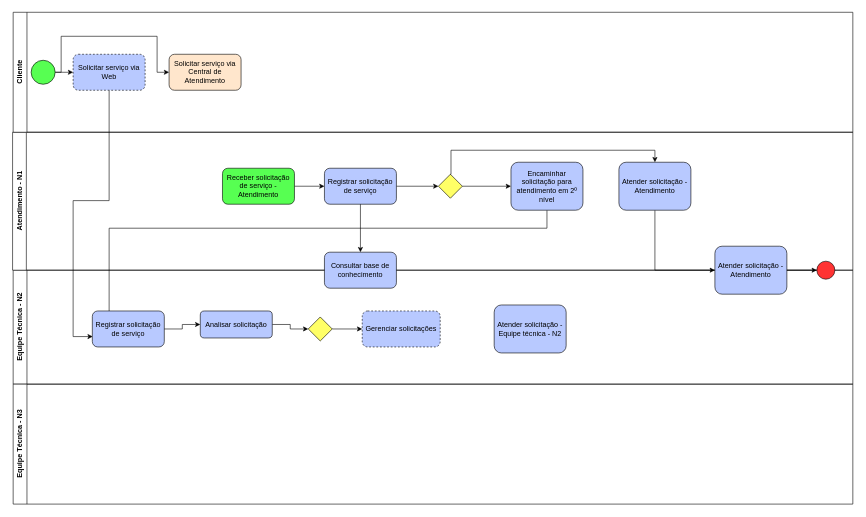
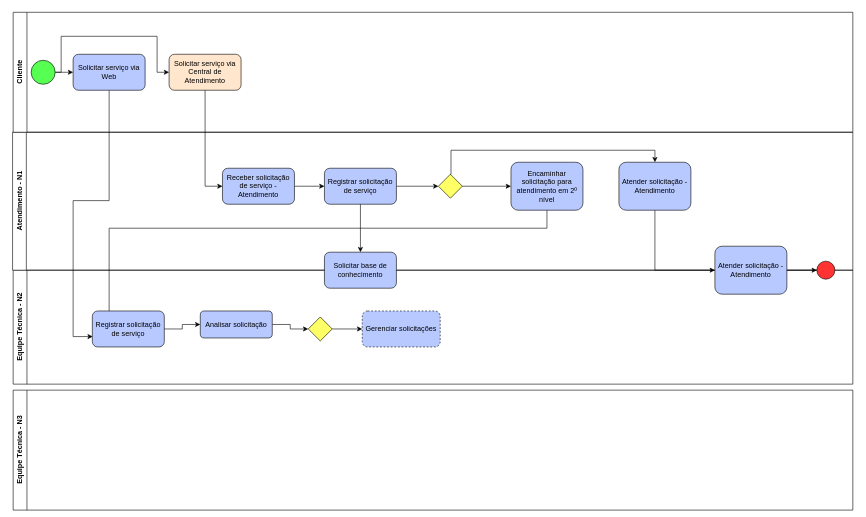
(109, 72) -> (109, 72)
none -> (216, 186)
(258, 186) -> (258, 186)
(360, 270) -> (360, 270)
(530, 329) -> none
(433, 444) -> (433, 450)
